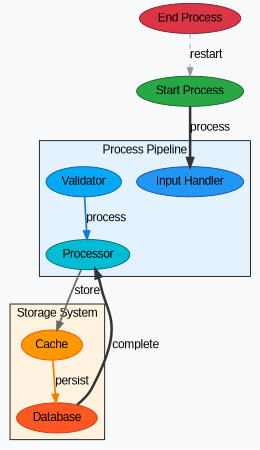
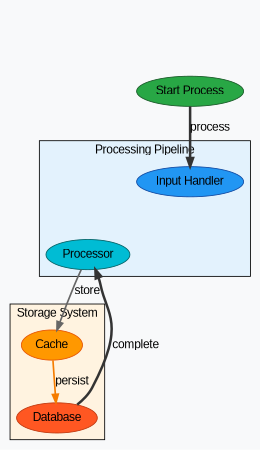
(190, 18) -> none
(145, 150) -> (145, 150)
(84, 182) -> none
